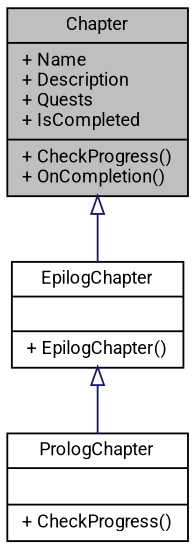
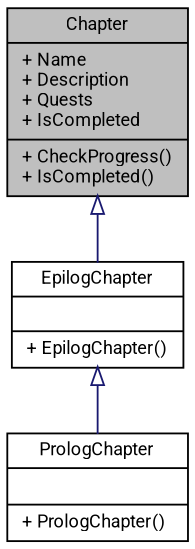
(94, 177) -> (89, 177)
(98, 522) -> (94, 522)
